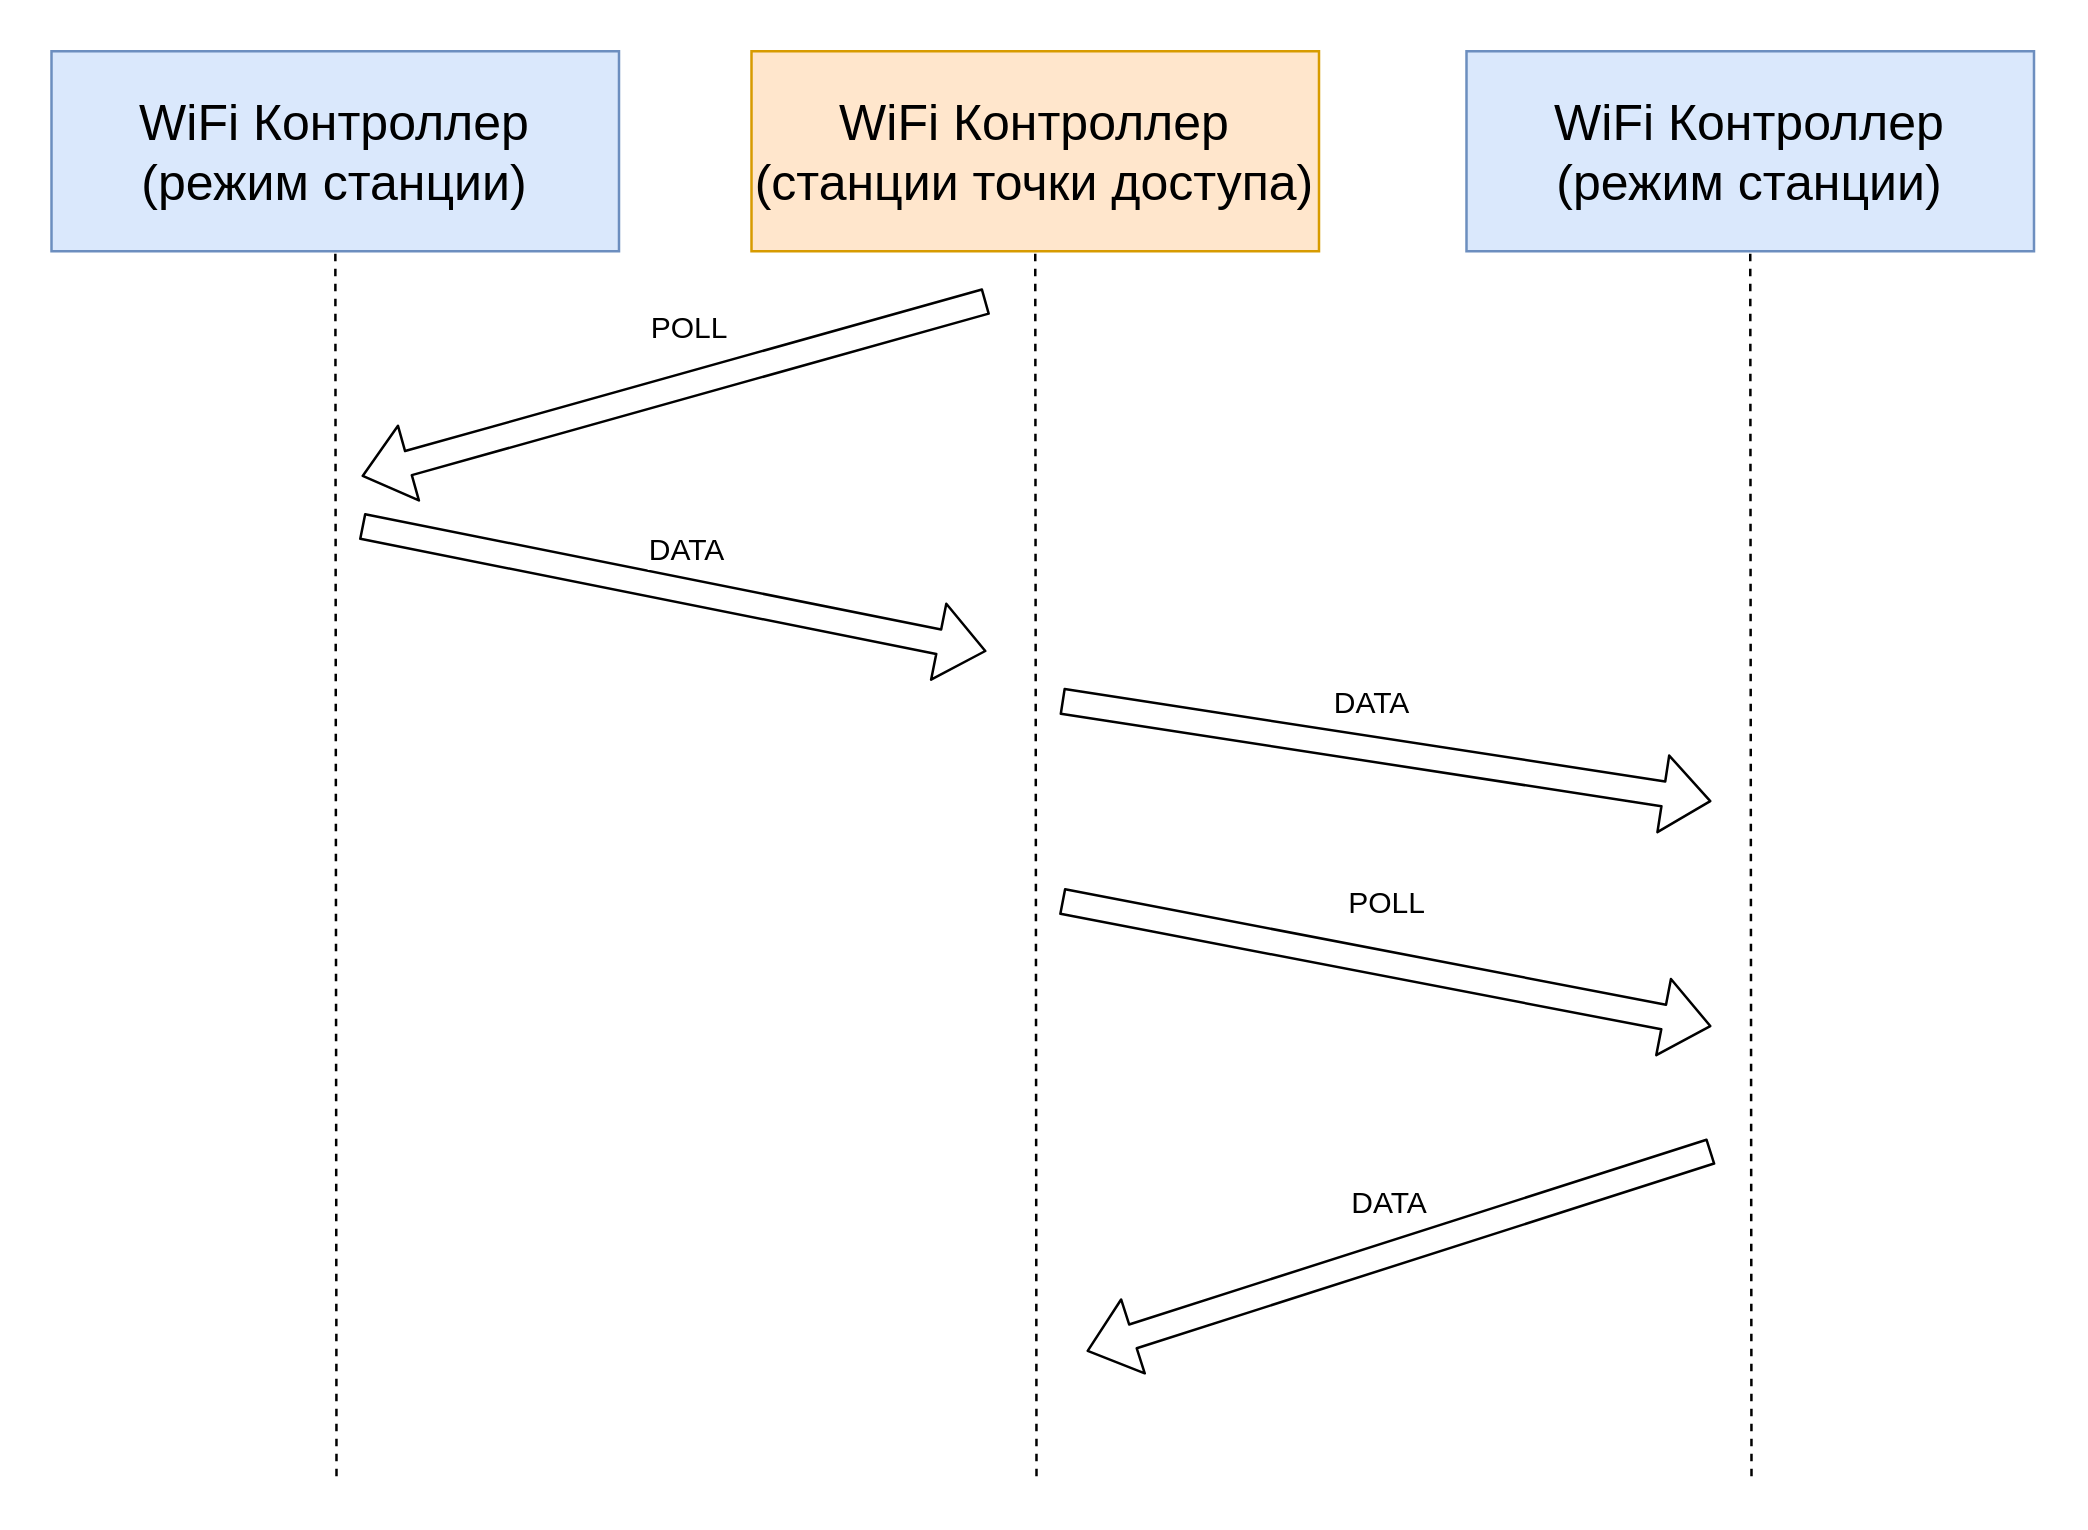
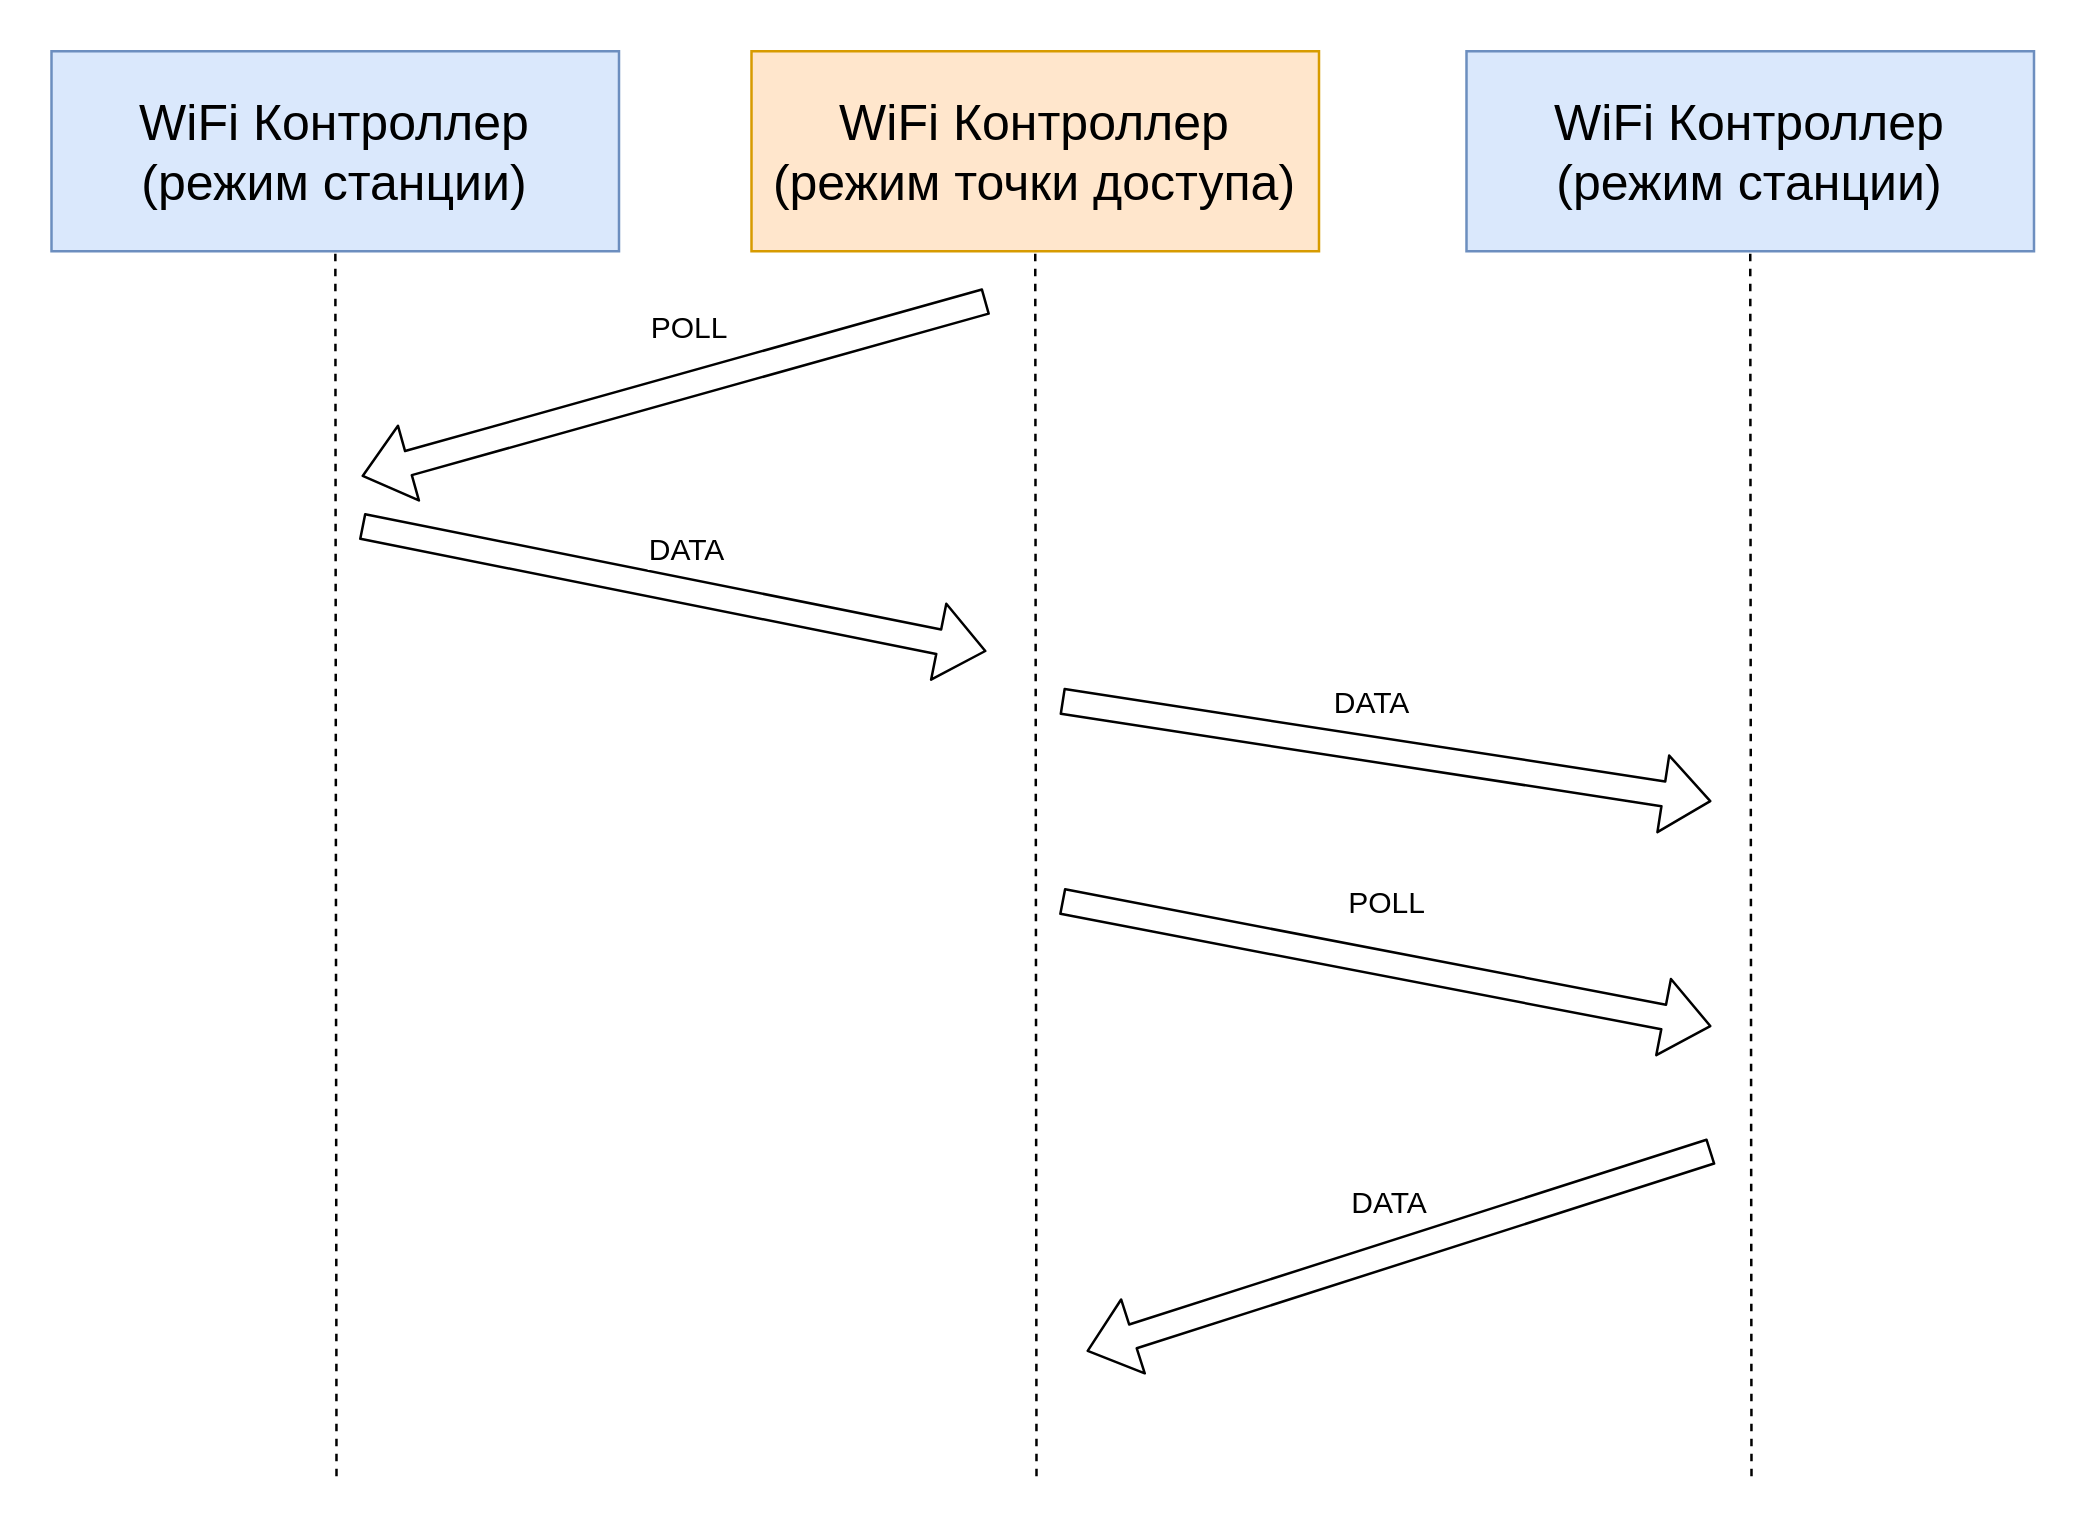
(1035, 151) -> (1035, 151)
